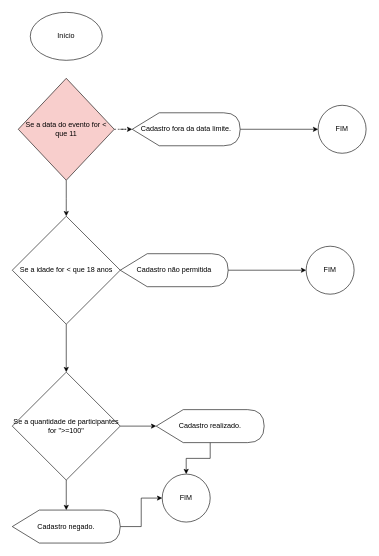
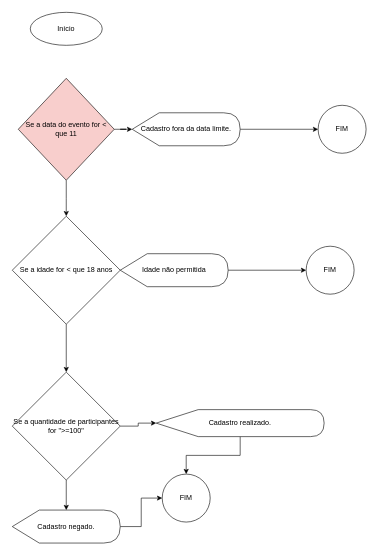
(66, 36) -> (66, 29)
(125, 129) -> (125, 129)
(174, 270) -> (174, 270)
(210, 426) -> (240, 423)
